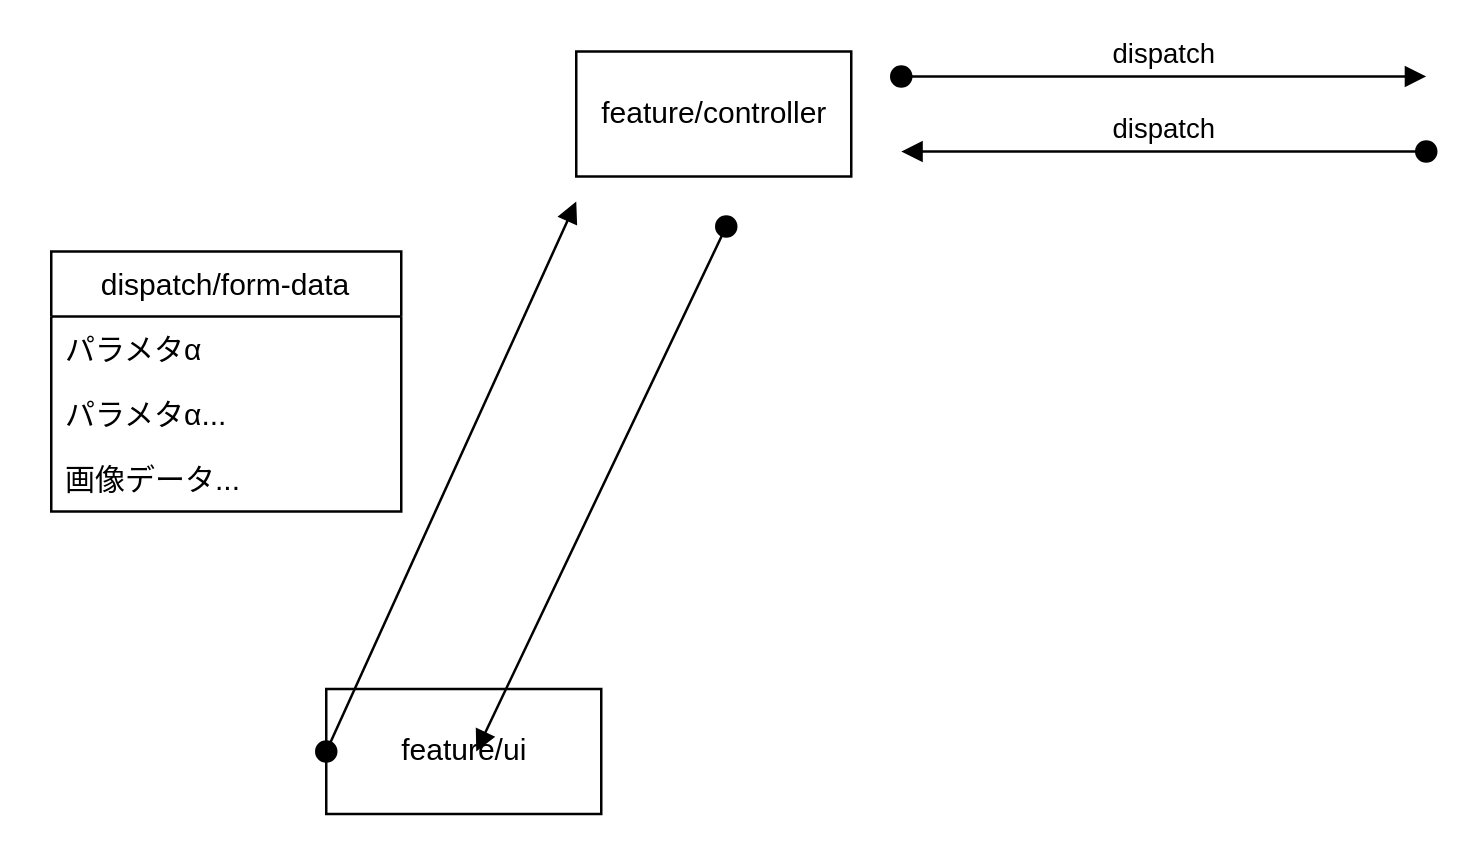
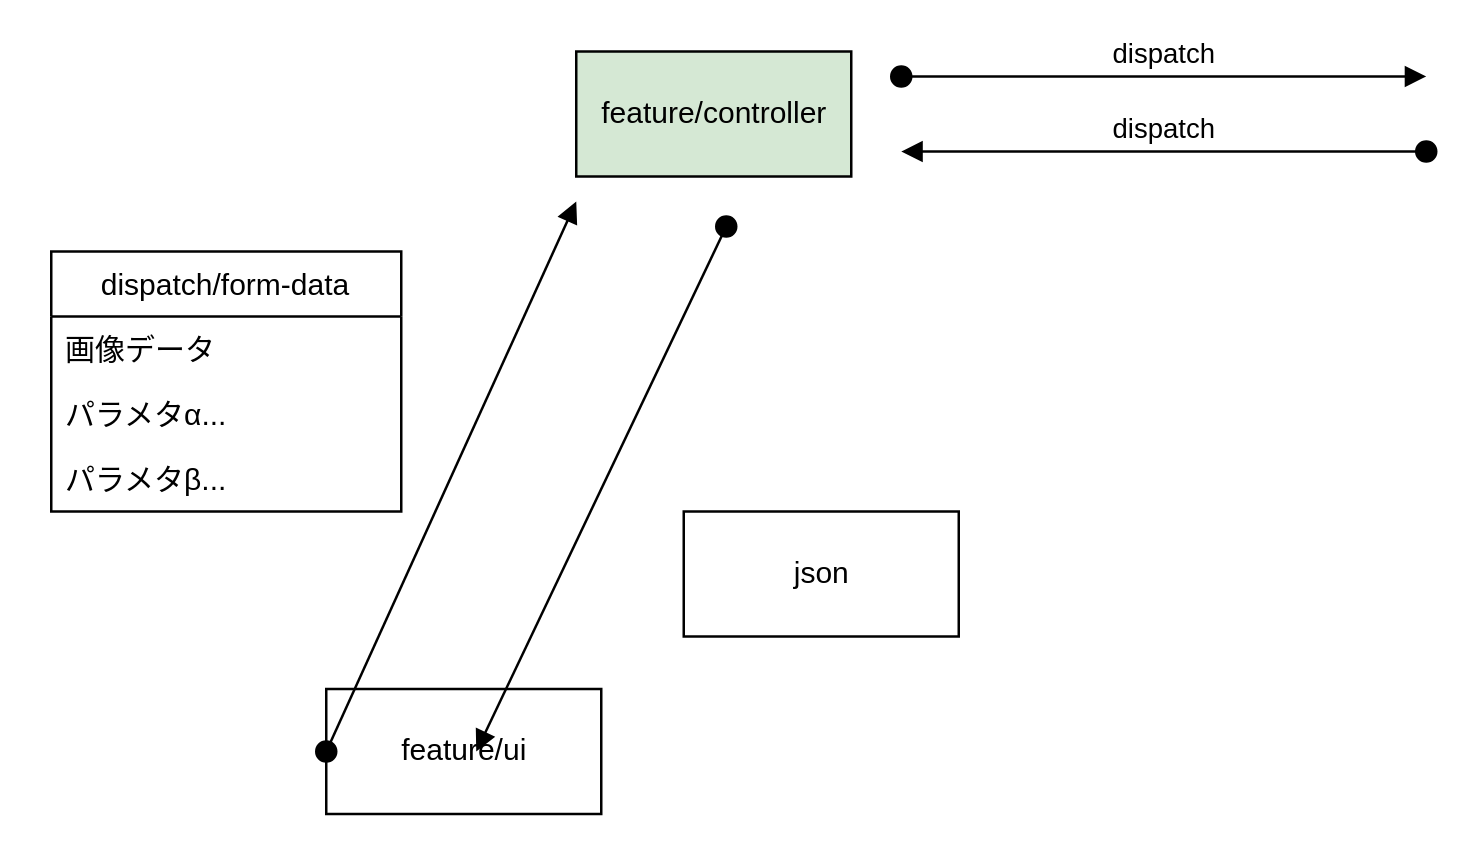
(714, 114) -> (714, 114)
(133, 350) -> (140, 350)
(154, 480) -> (147, 480)
none -> (821, 574)
